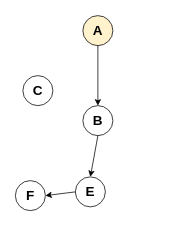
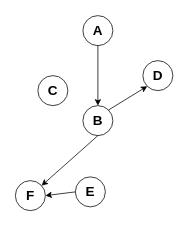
(98, 30) -> (98, 30)
none -> (158, 75)
(38, 90) -> (53, 90)
none -> (126, 99)
(95, 153) -> (72, 159)
